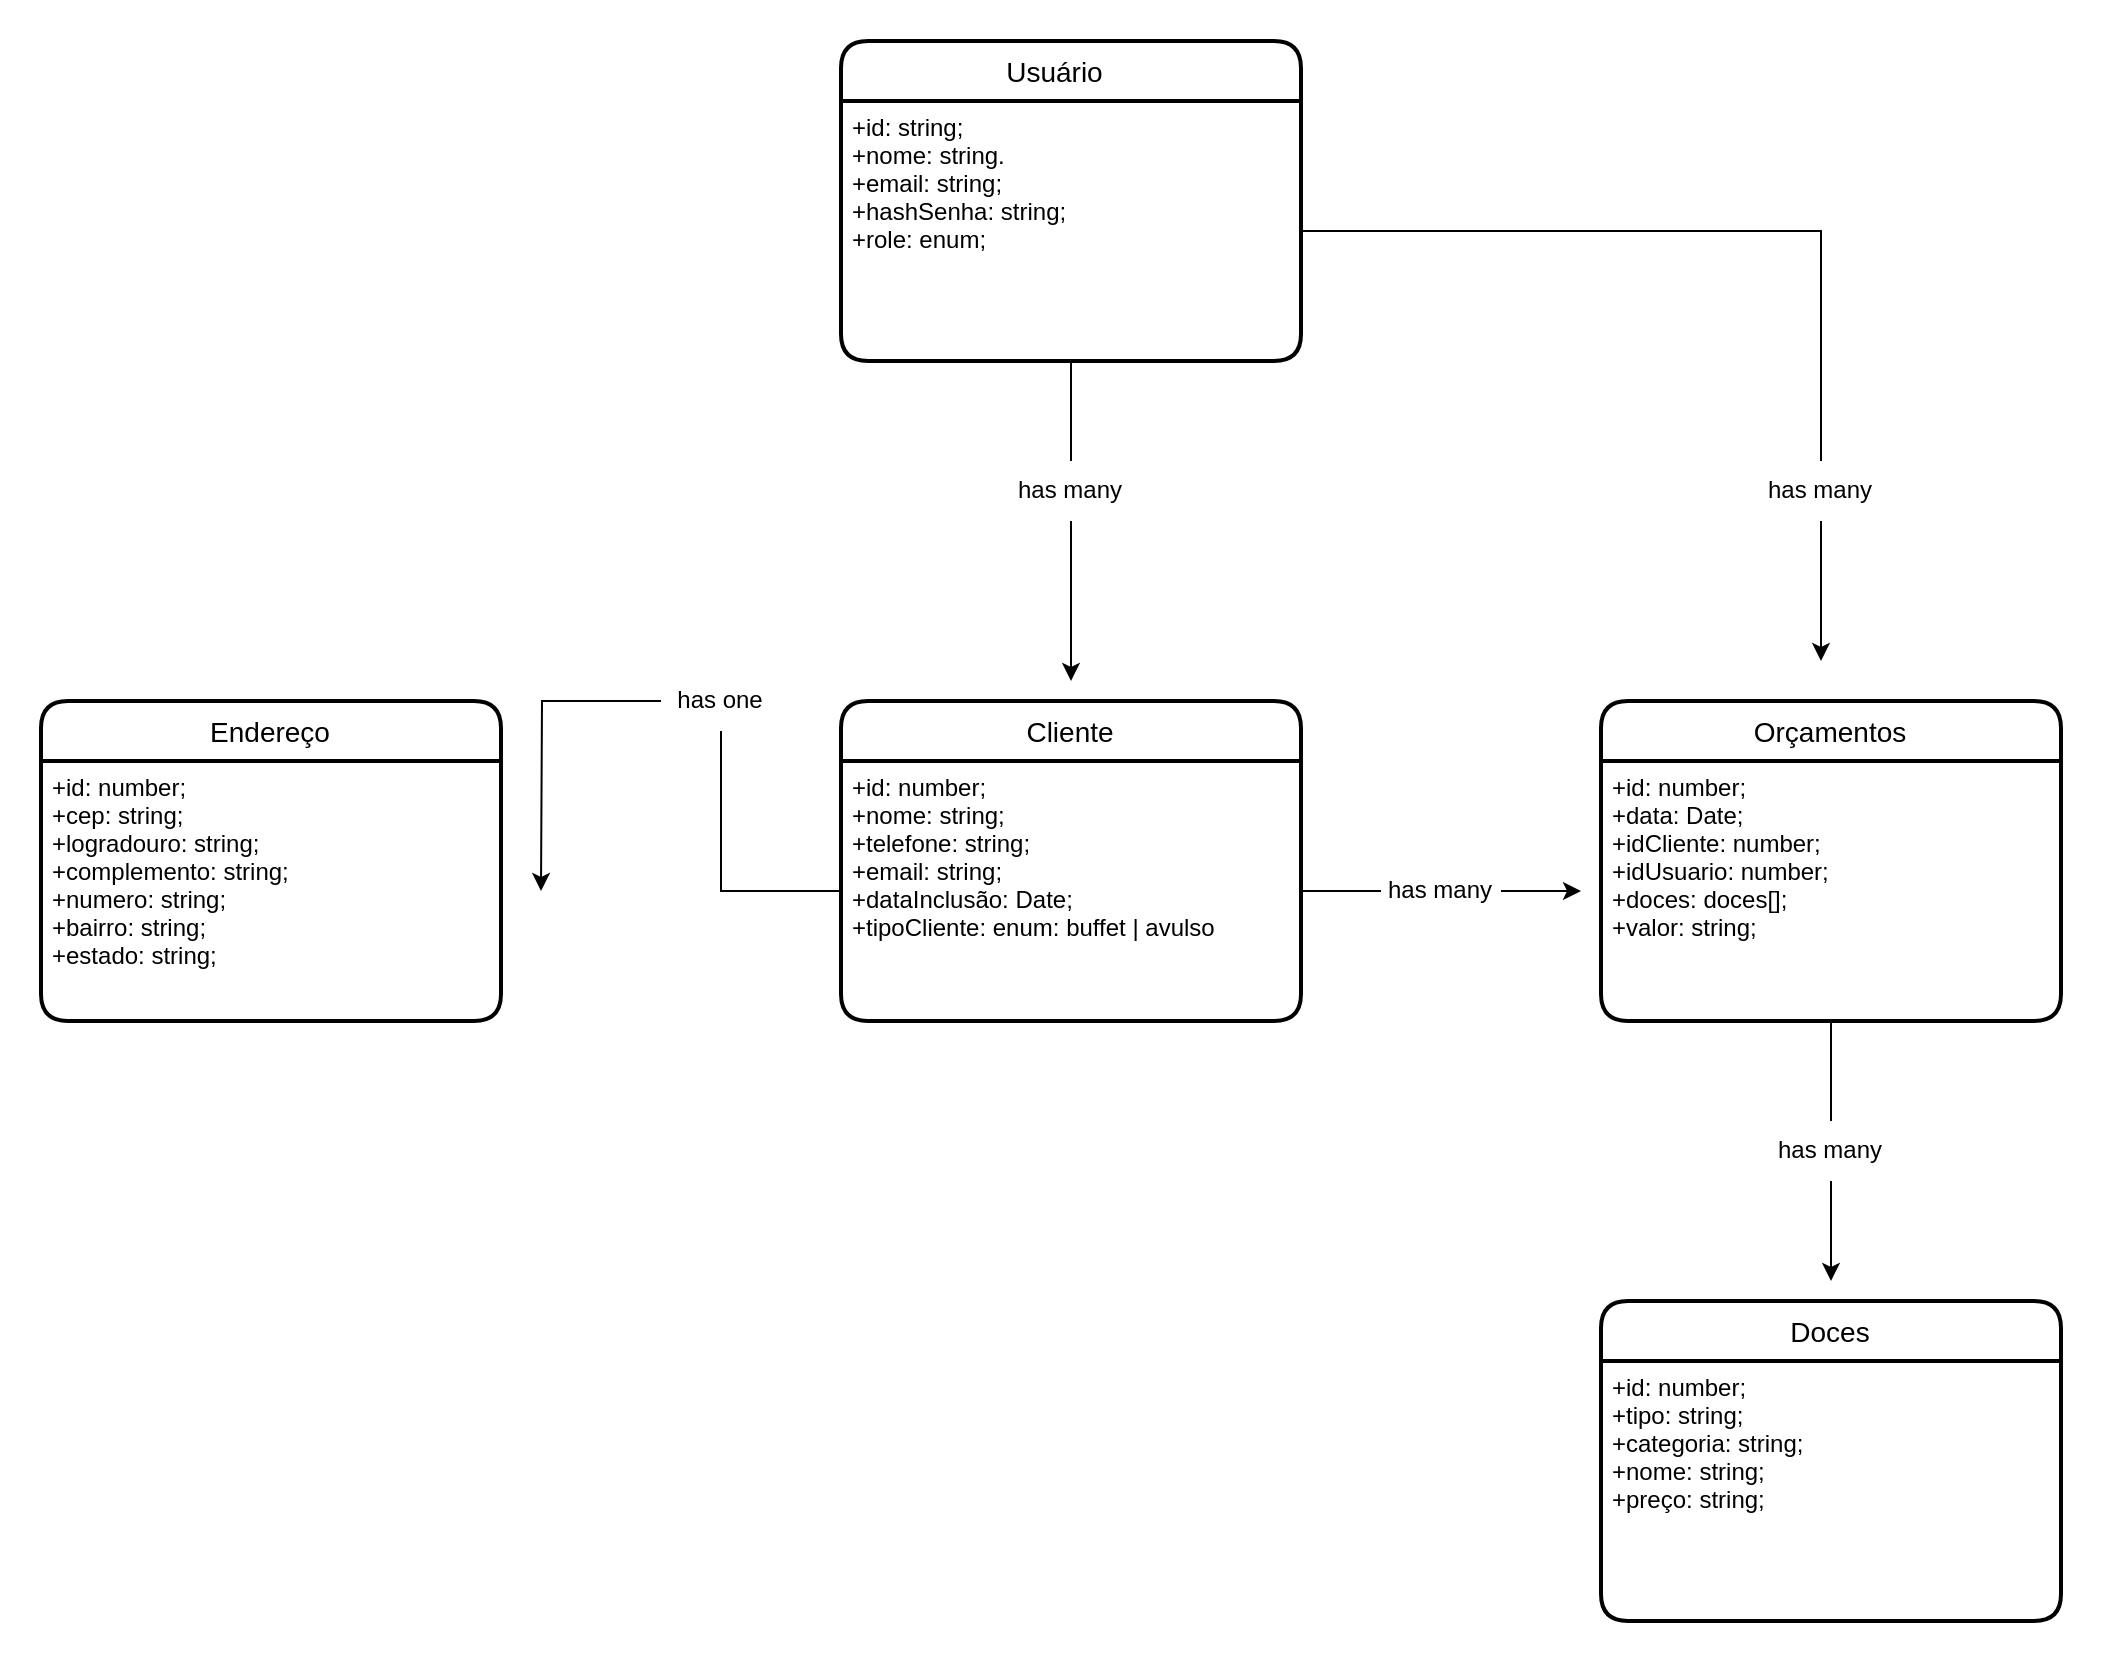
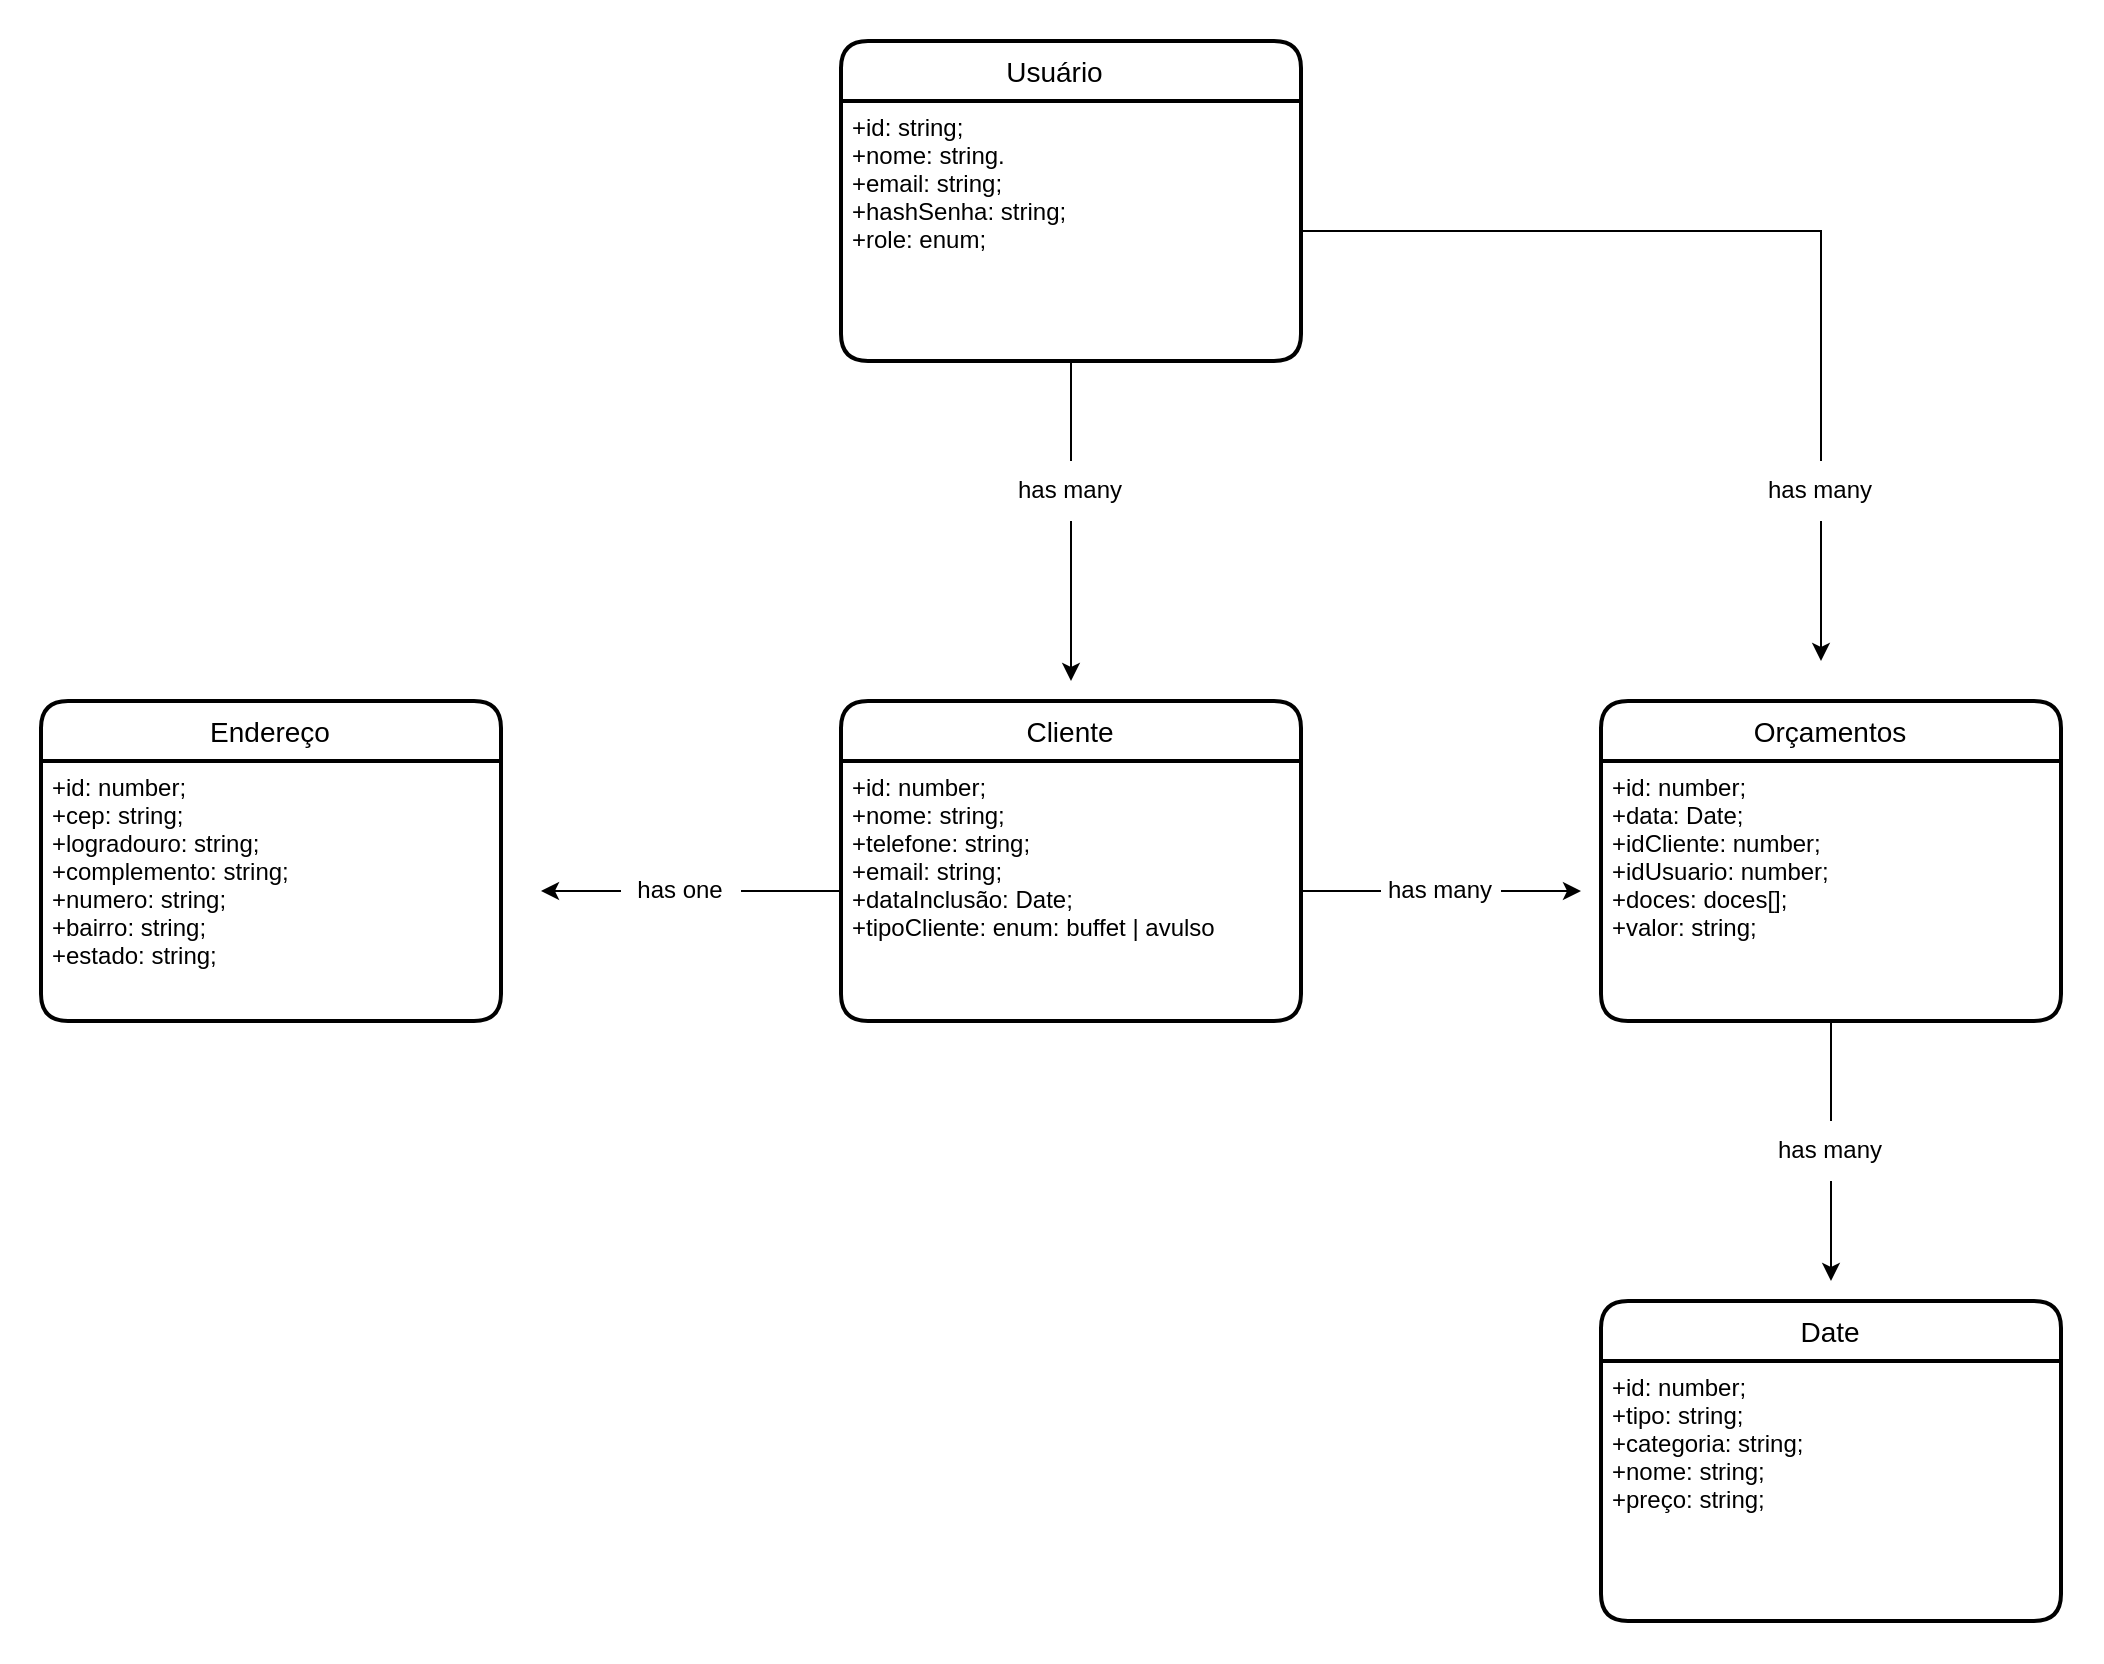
(721, 701) -> (681, 891)
(1830, 1333) -> (1830, 1333)
